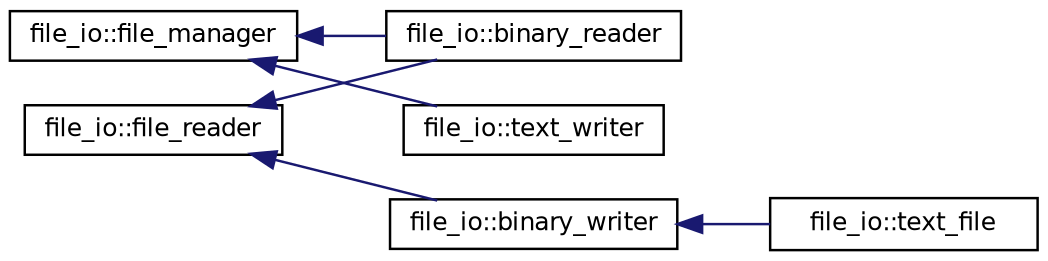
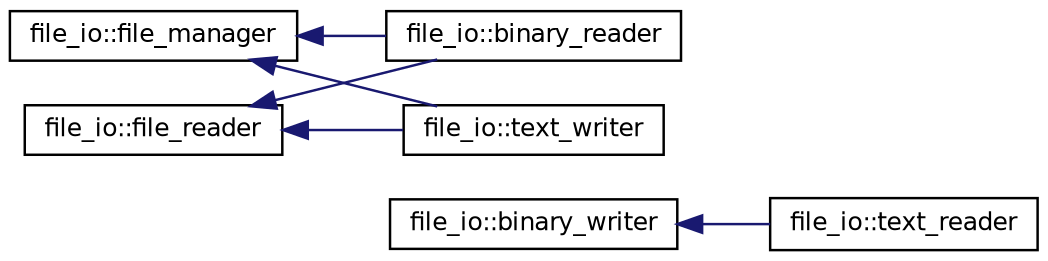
(356, 180) -> (355, 130)
(904, 224) -> (904, 224)
